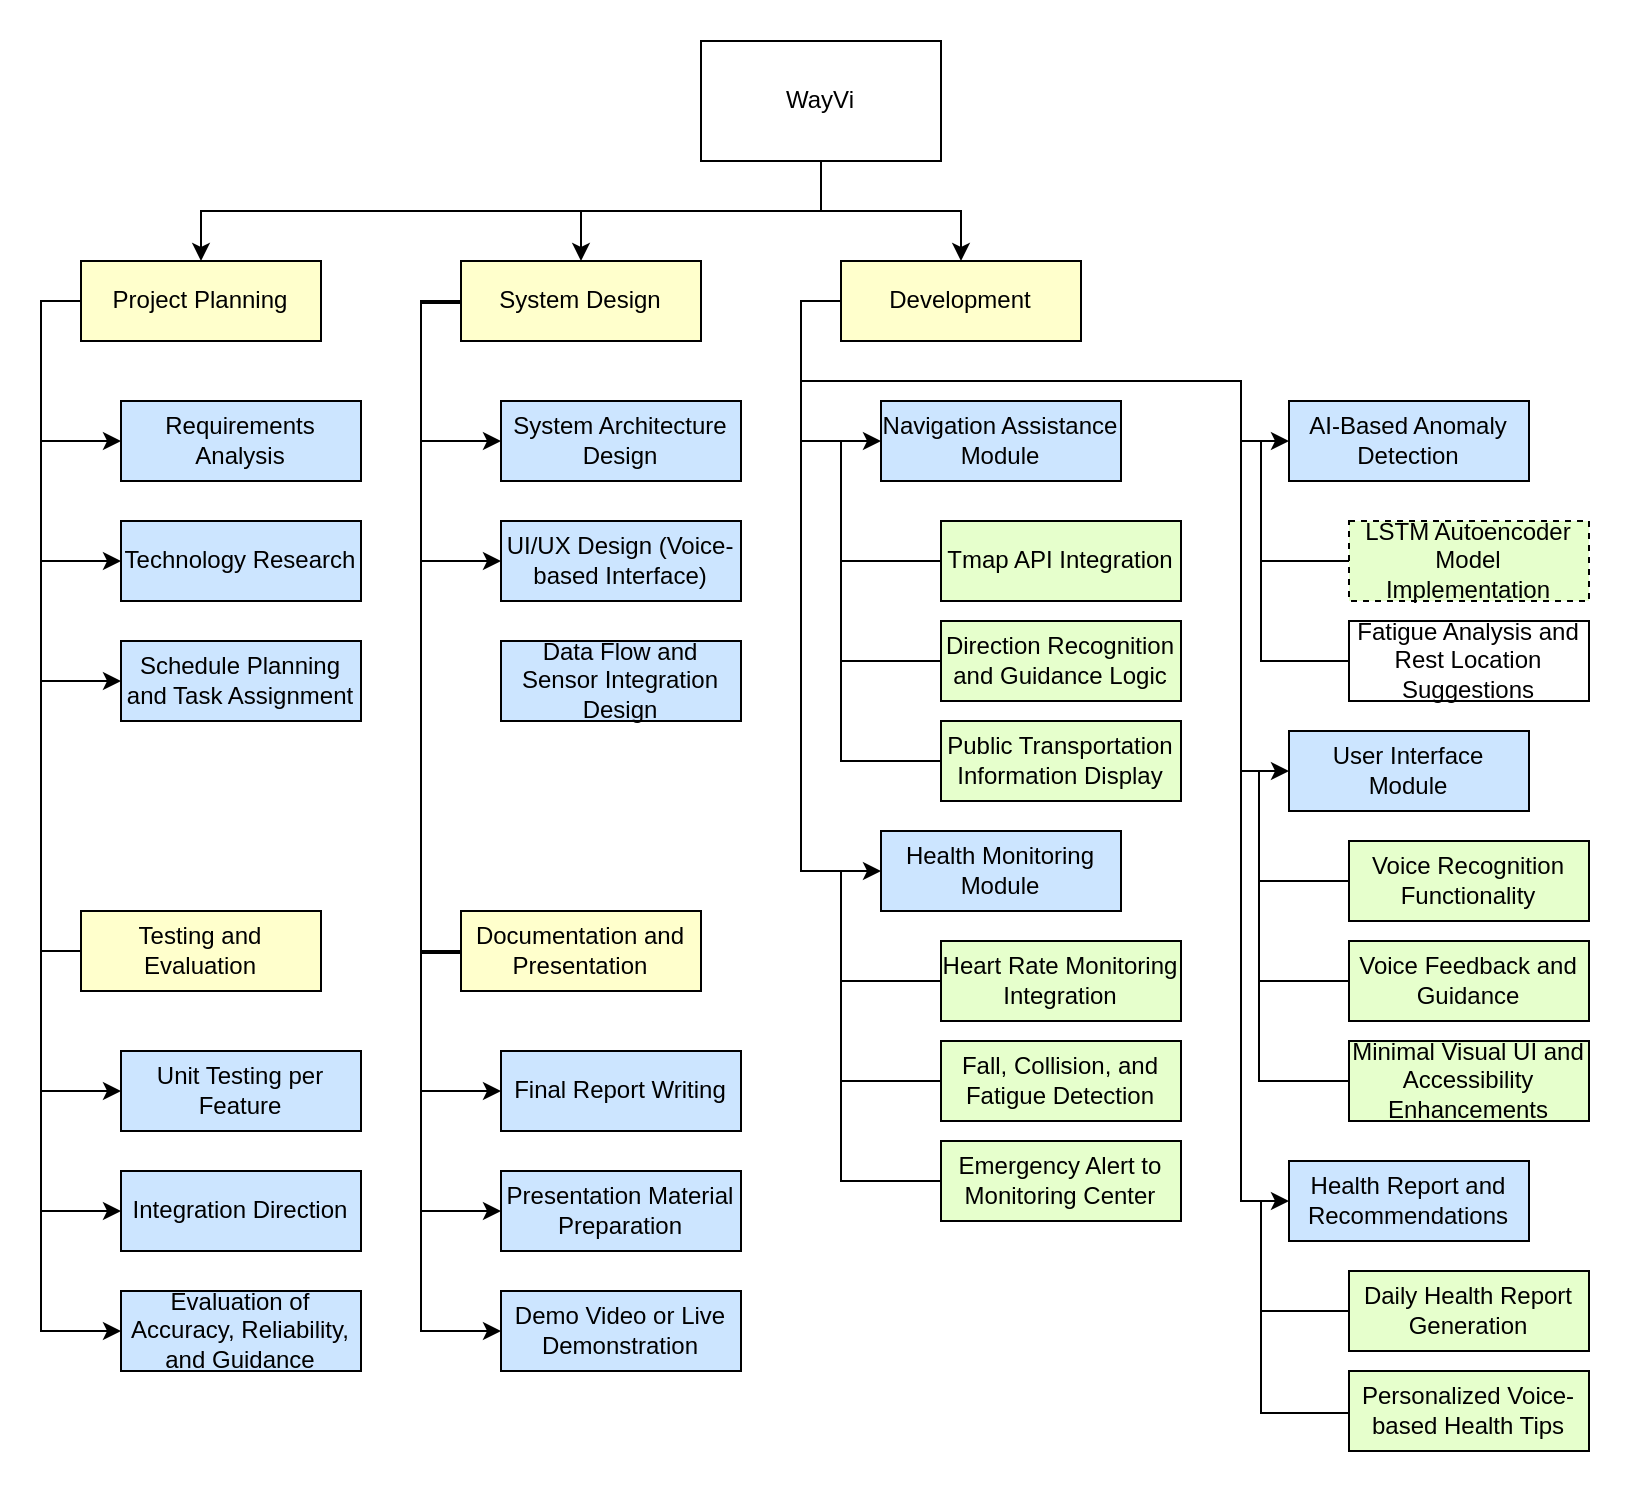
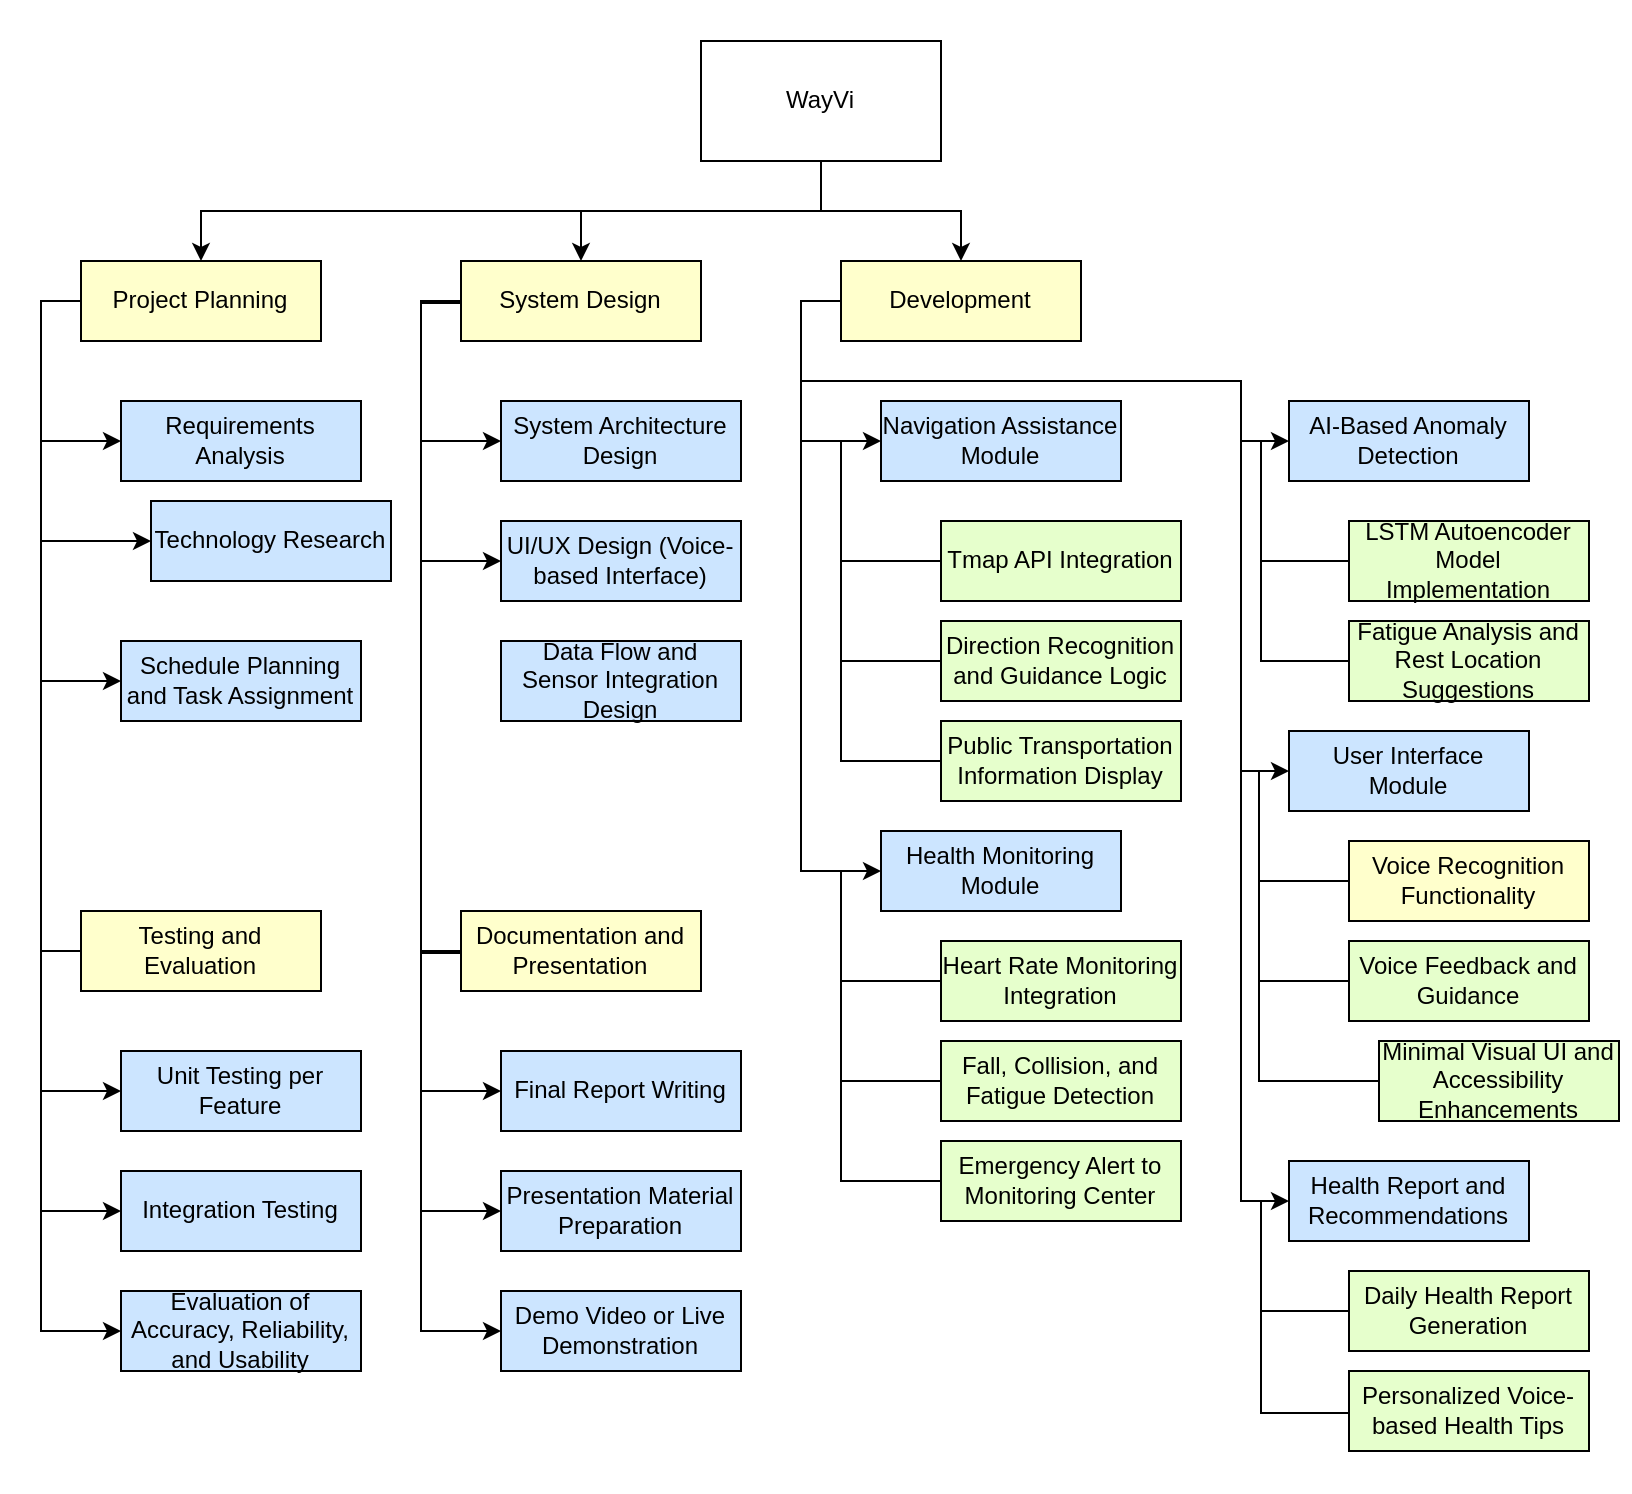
(241, 561) -> (271, 541)
(1469, 561) -> (1469, 561)
(1469, 661) -> (1469, 661)
(1469, 881) -> (1469, 881)
(1469, 1081) -> (1499, 1081)
(241, 1211) -> (241, 1211)
(241, 1331) -> (241, 1331)
